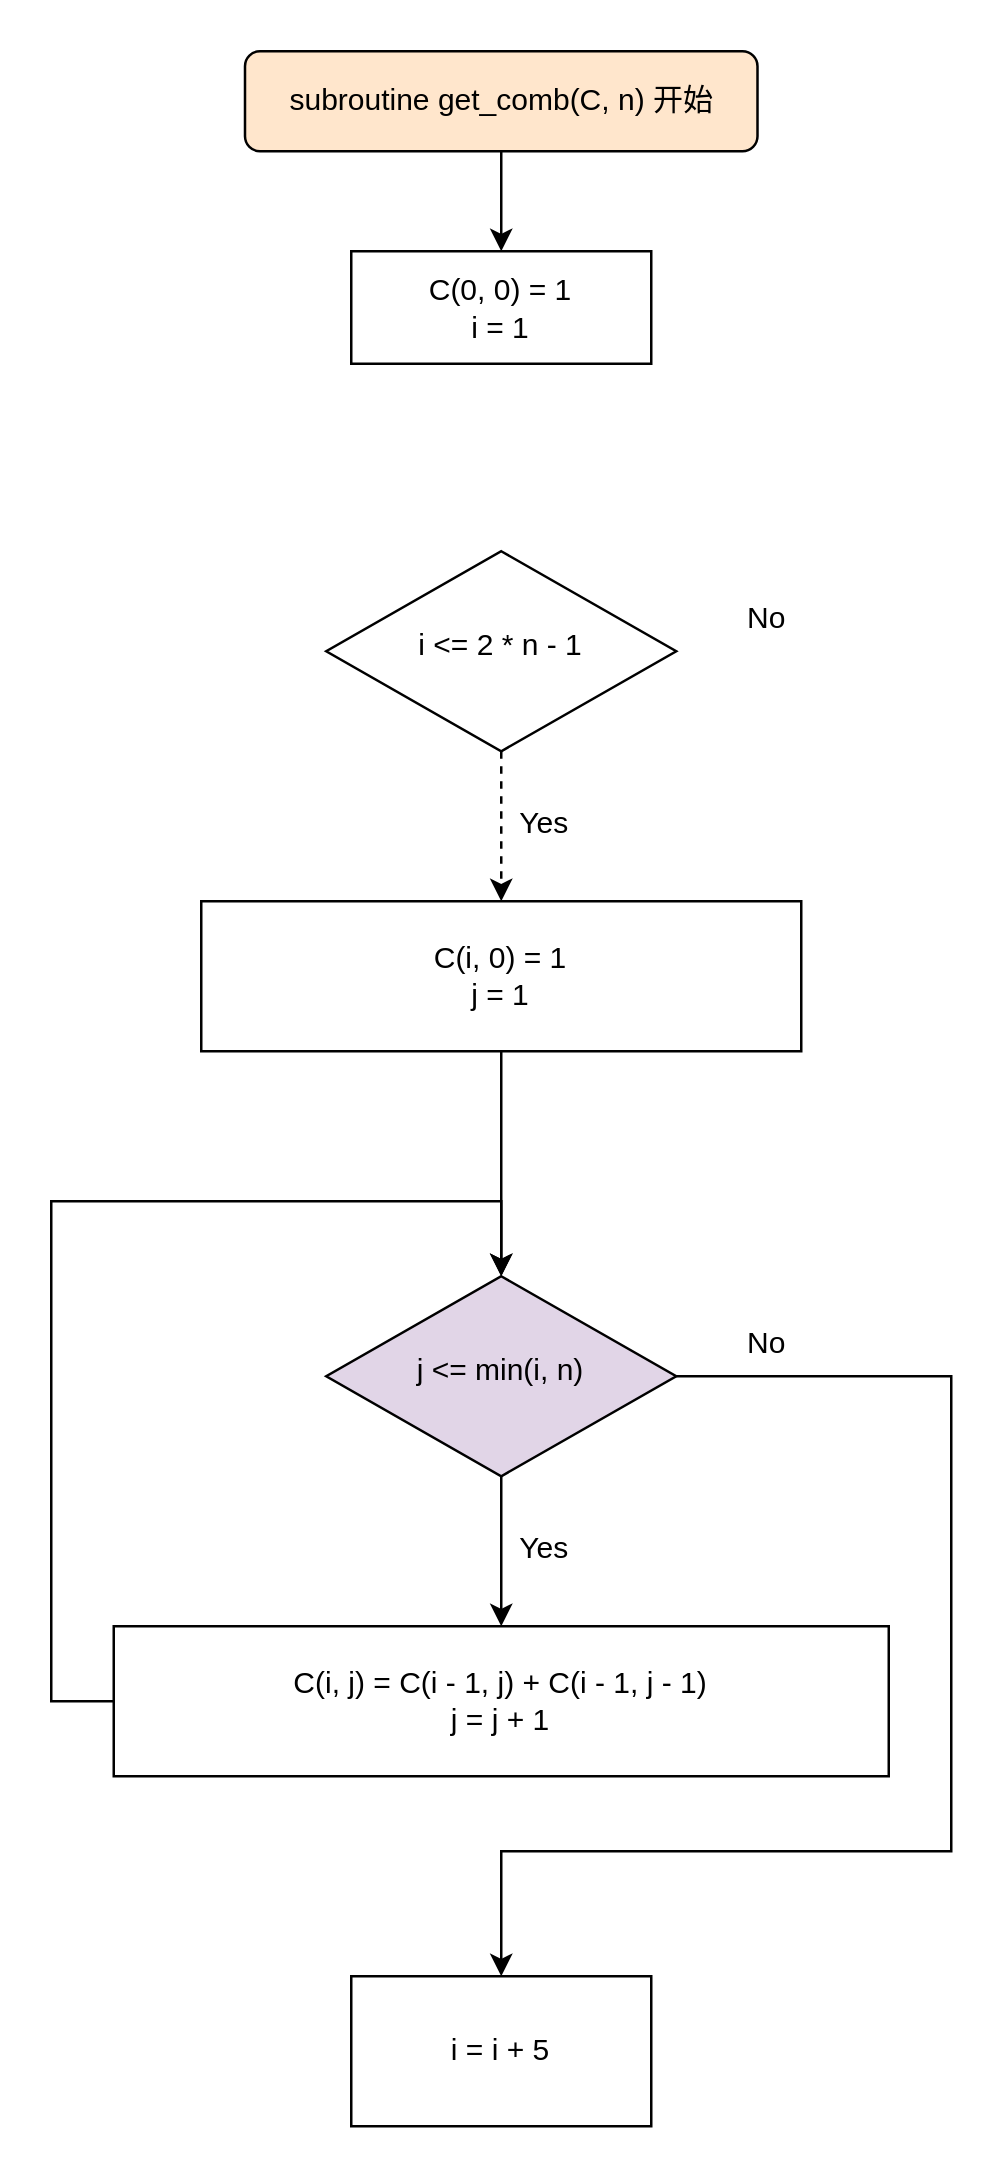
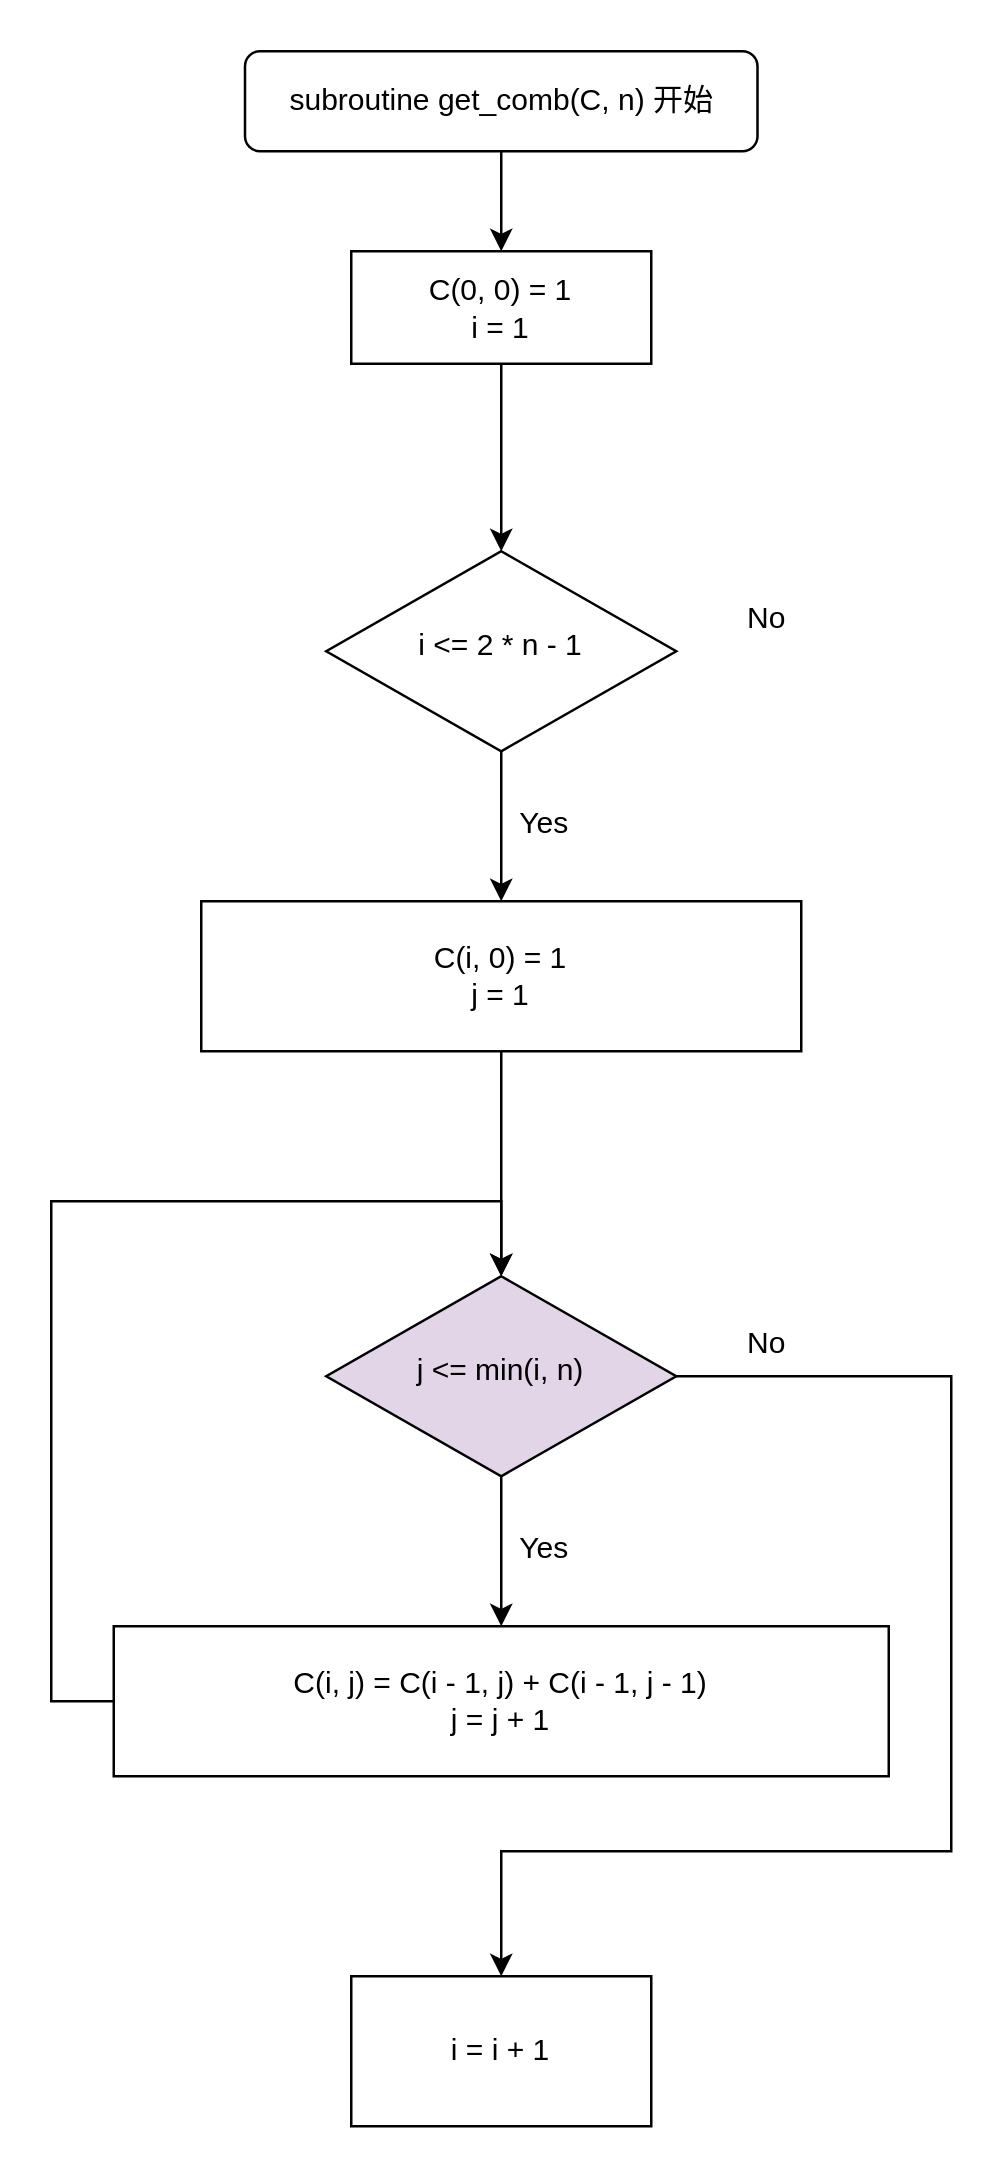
(501, 101) -> (501, 101)
none -> (501, 449)
(501, 821) -> (501, 821)
(501, 2051) -> (501, 2051)
